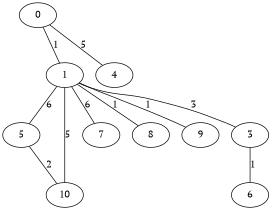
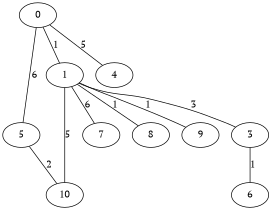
(43, 105) -> (30, 75)
